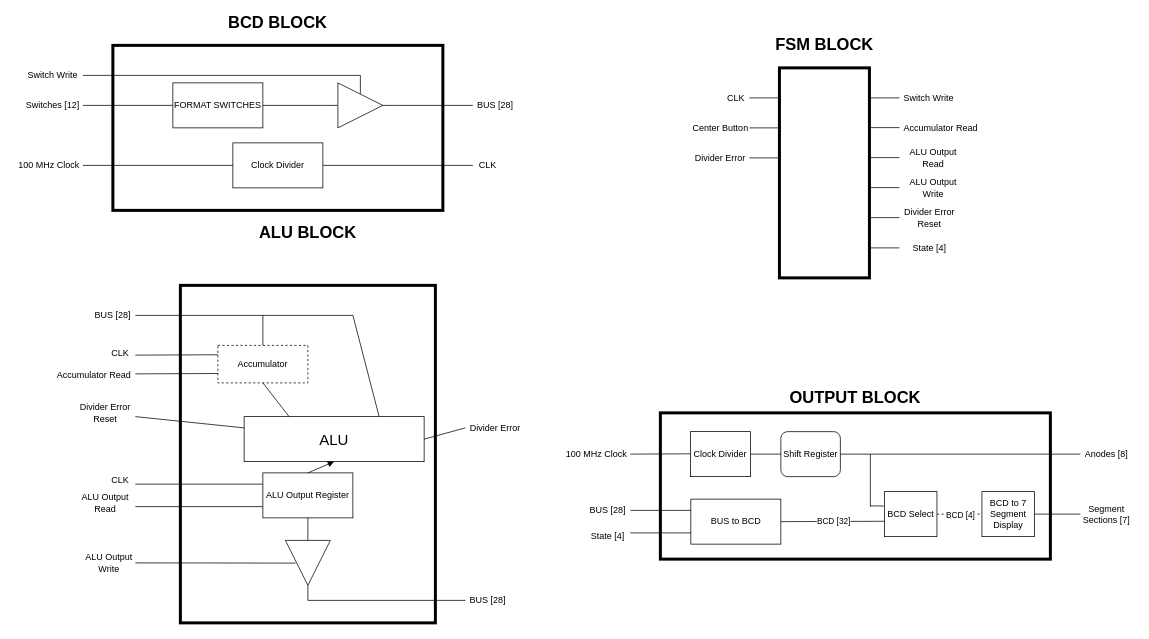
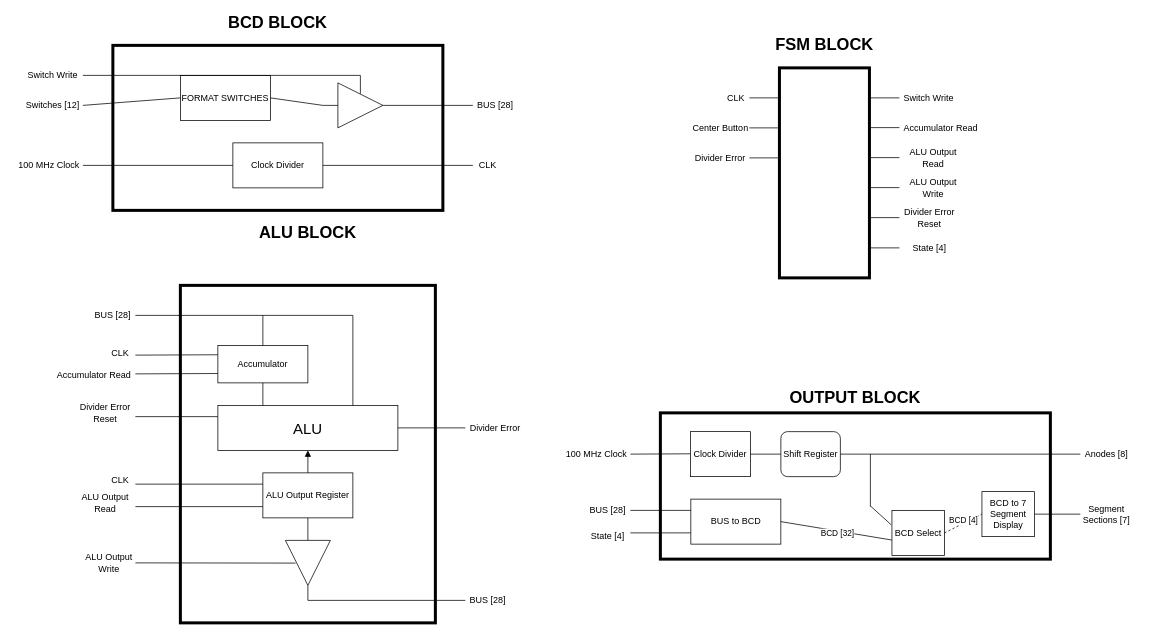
(218, 105) -> (225, 98)
(263, 364) -> (263, 364)
(334, 439) -> (308, 428)
(911, 514) -> (918, 533)
